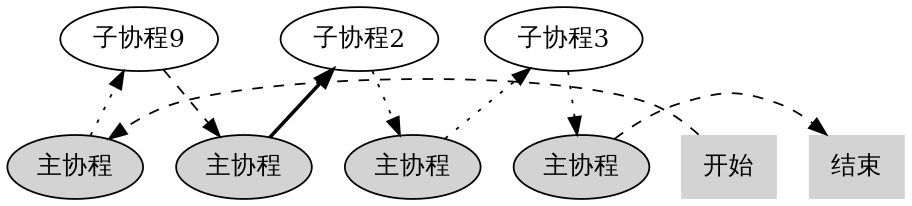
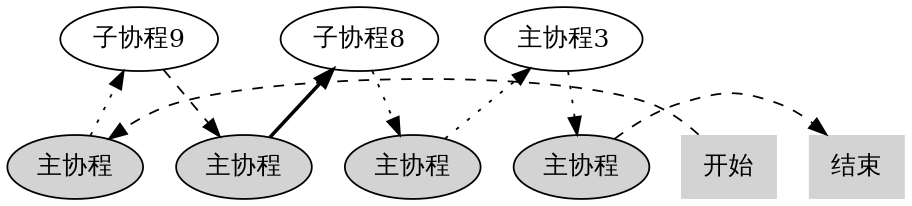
(359, 39) -> (359, 39)
(564, 39) -> (564, 39)
